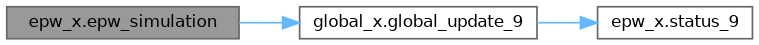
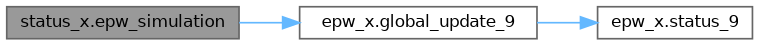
(123, 23) -> (123, 23)
(418, 23) -> (418, 23)
